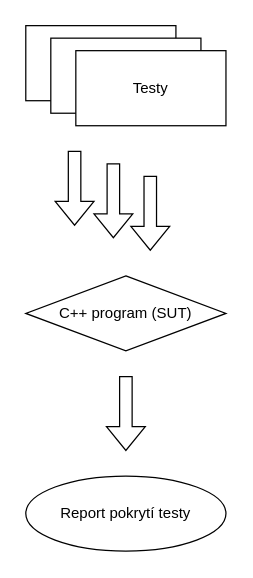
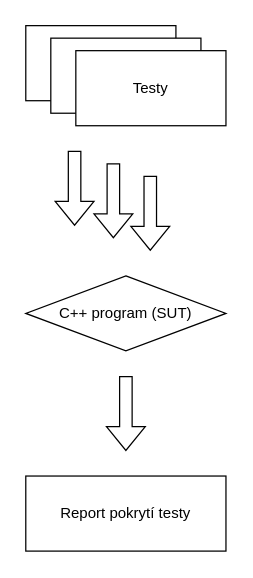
(126, 513) -> (126, 513)
